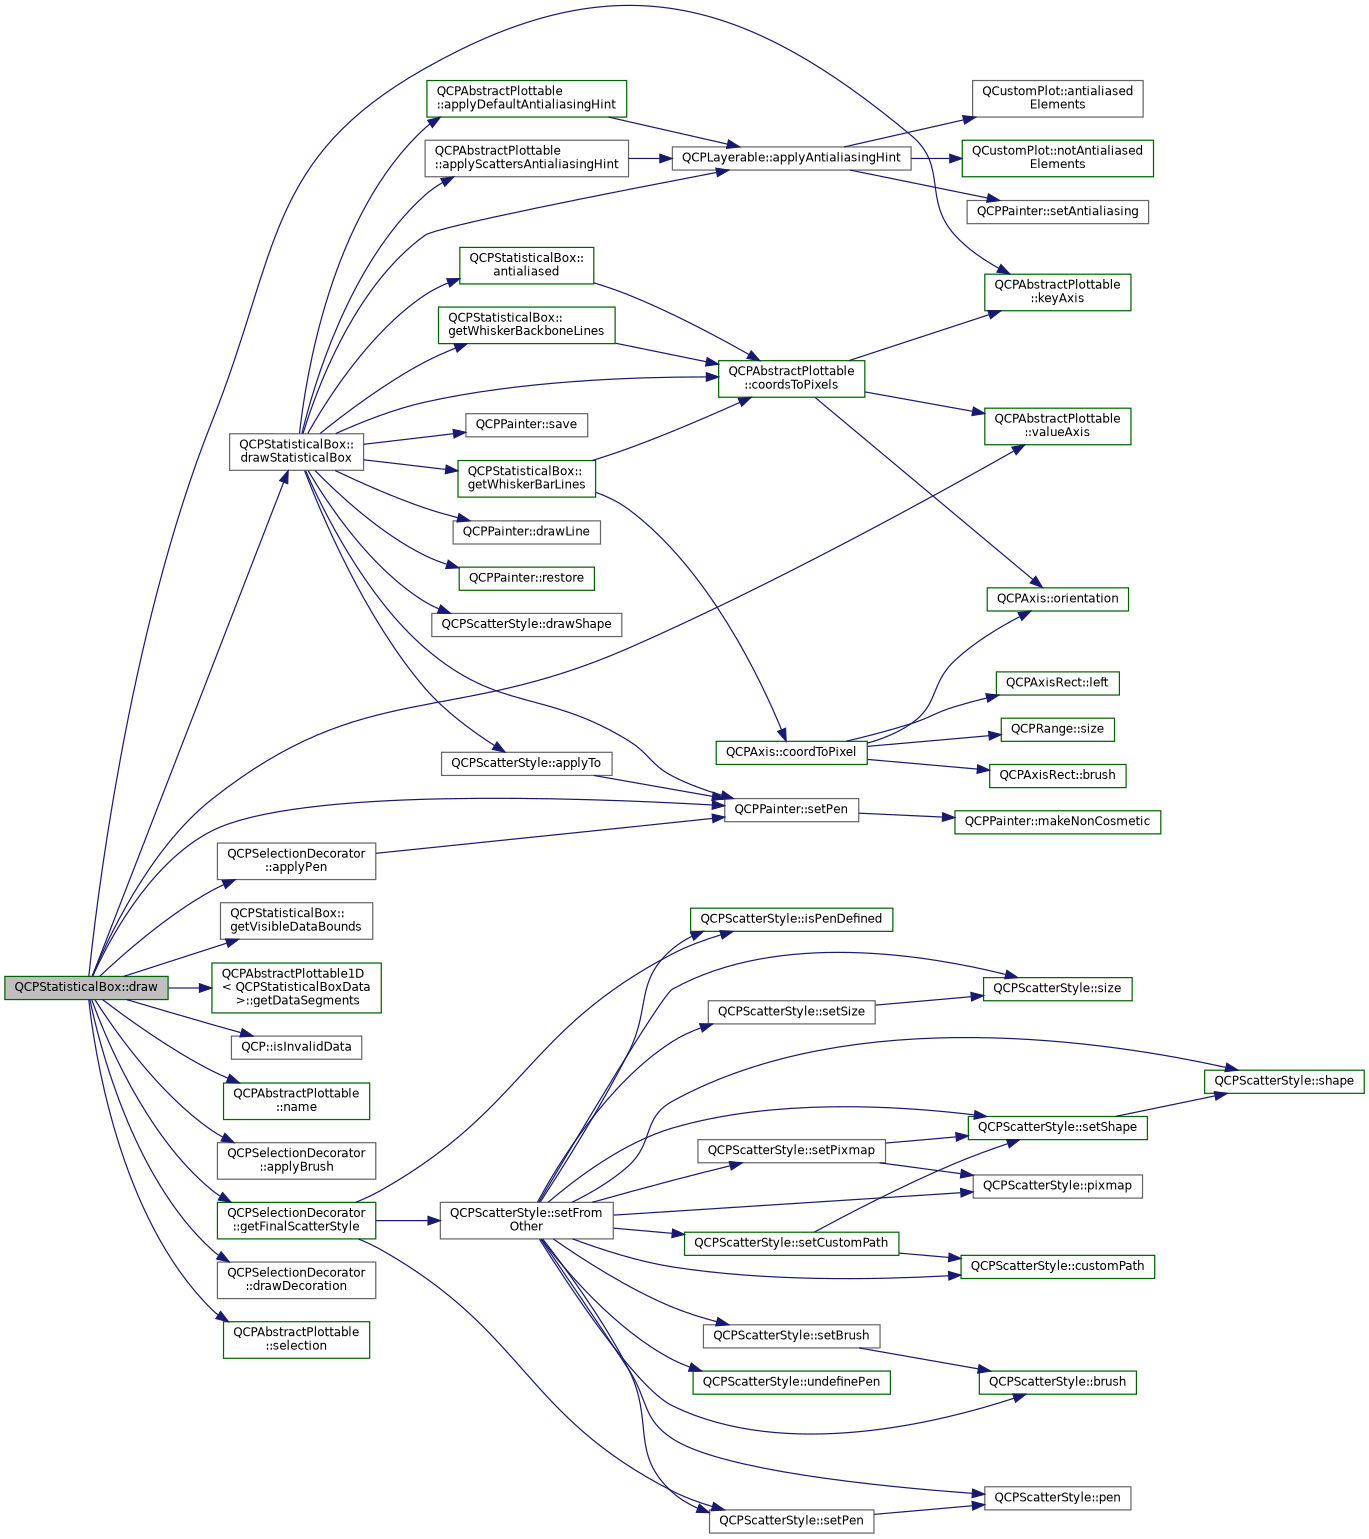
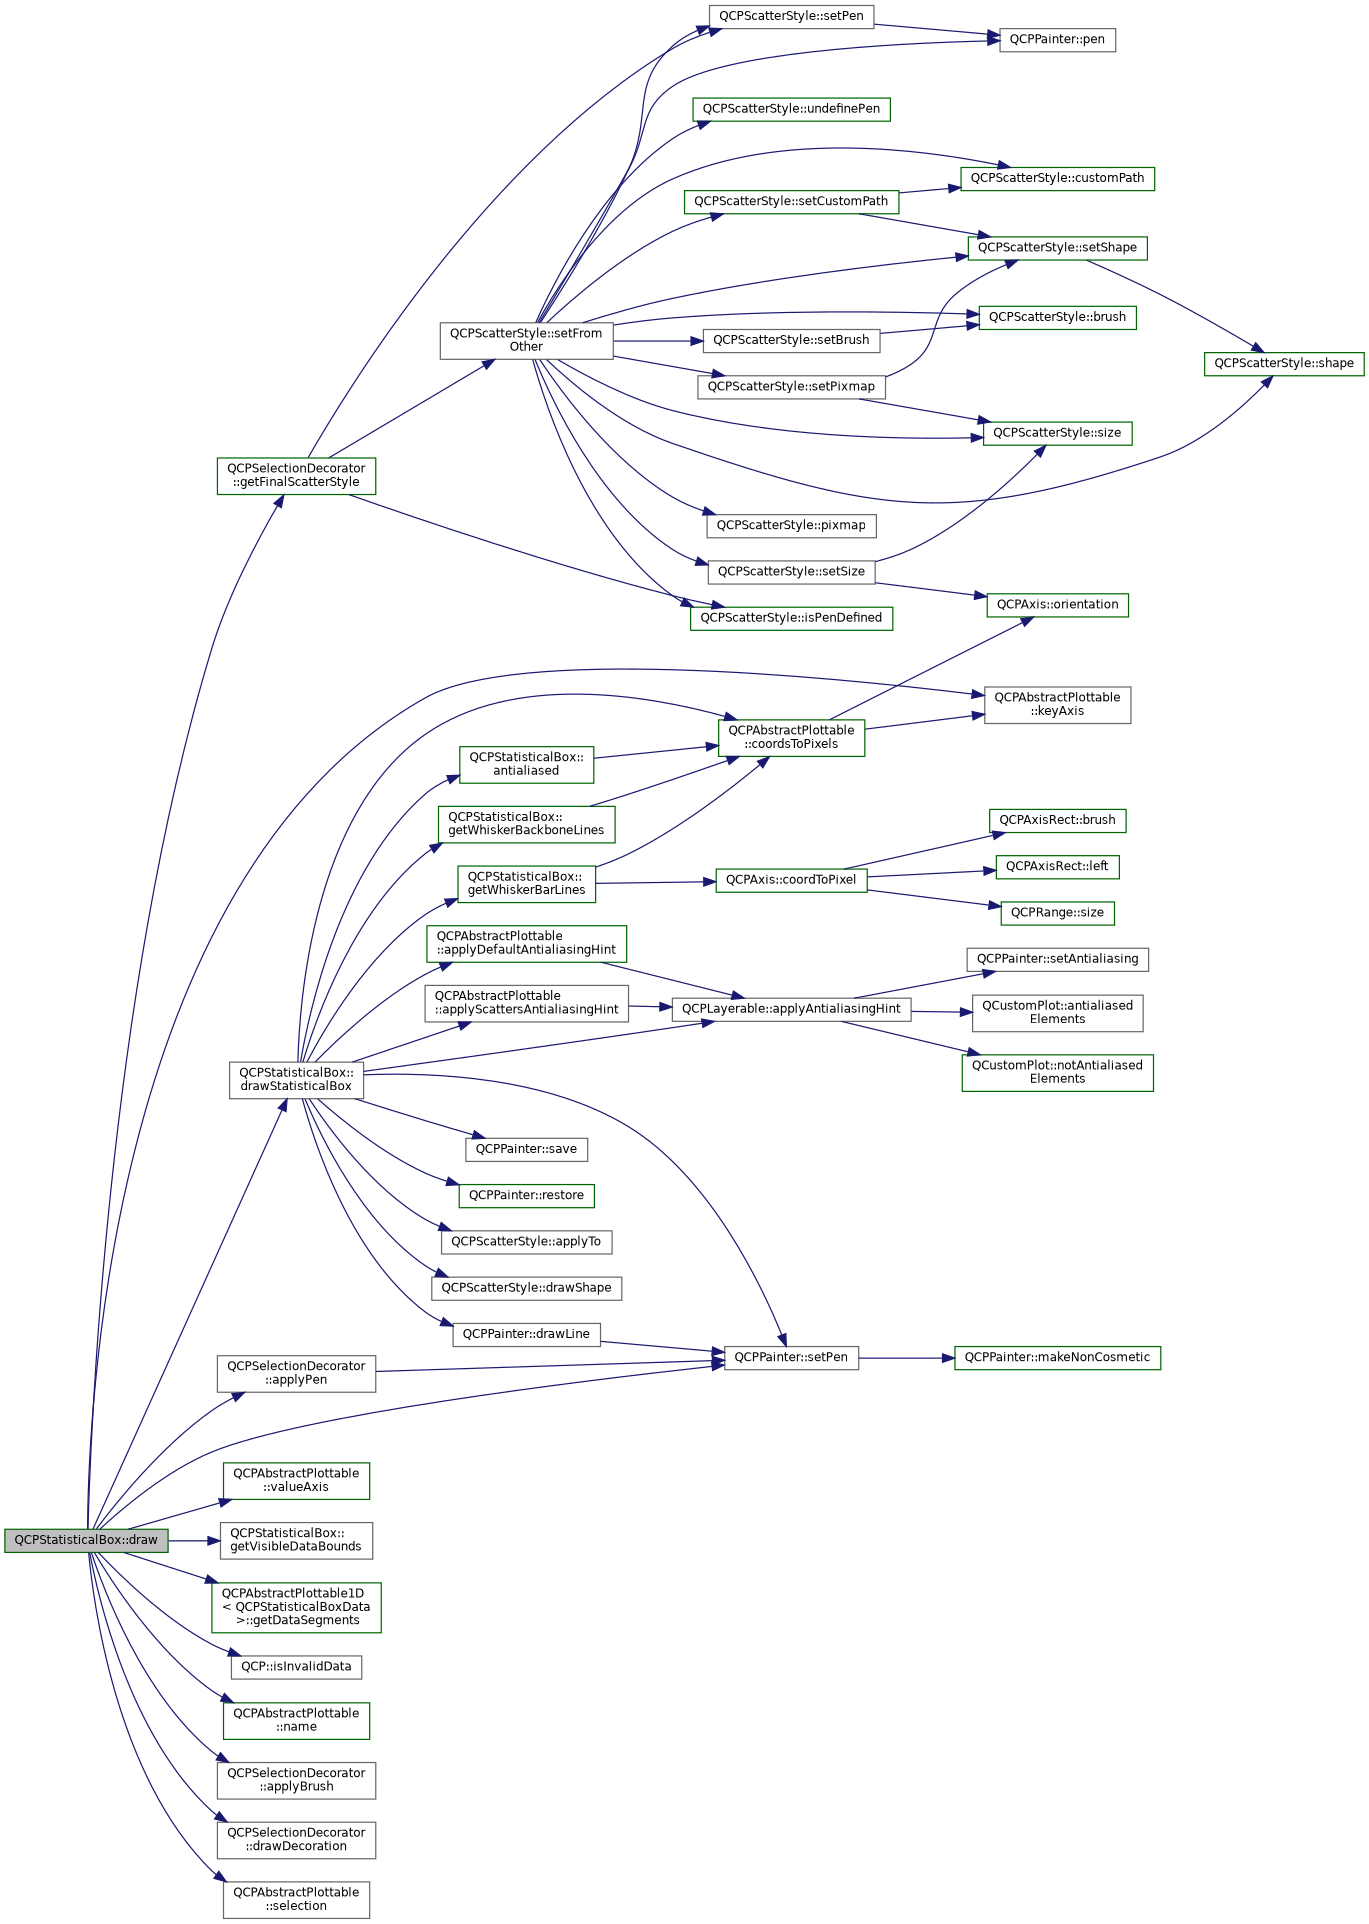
(1058, 292) -> (1058, 705)
(919, 402) -> none
(940, 679) -> (925, 589)
(653, 786) -> (656, 1346)
(920, 1168) -> (919, 409)
(297, 1340) -> (297, 1900)
(1058, 1498) -> (1058, 40)
